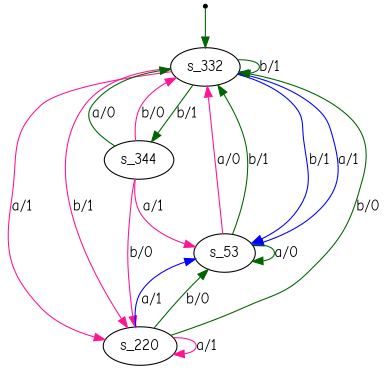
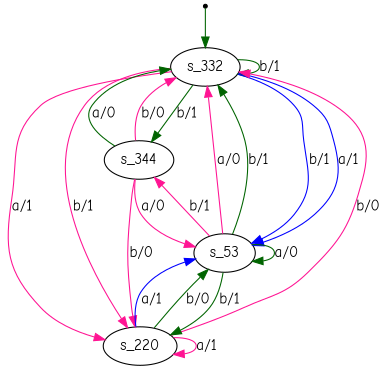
(153, 207) -> (153, 207)
none -> (186, 211)
(349, 219) -> (349, 219)
none -> (210, 307)
